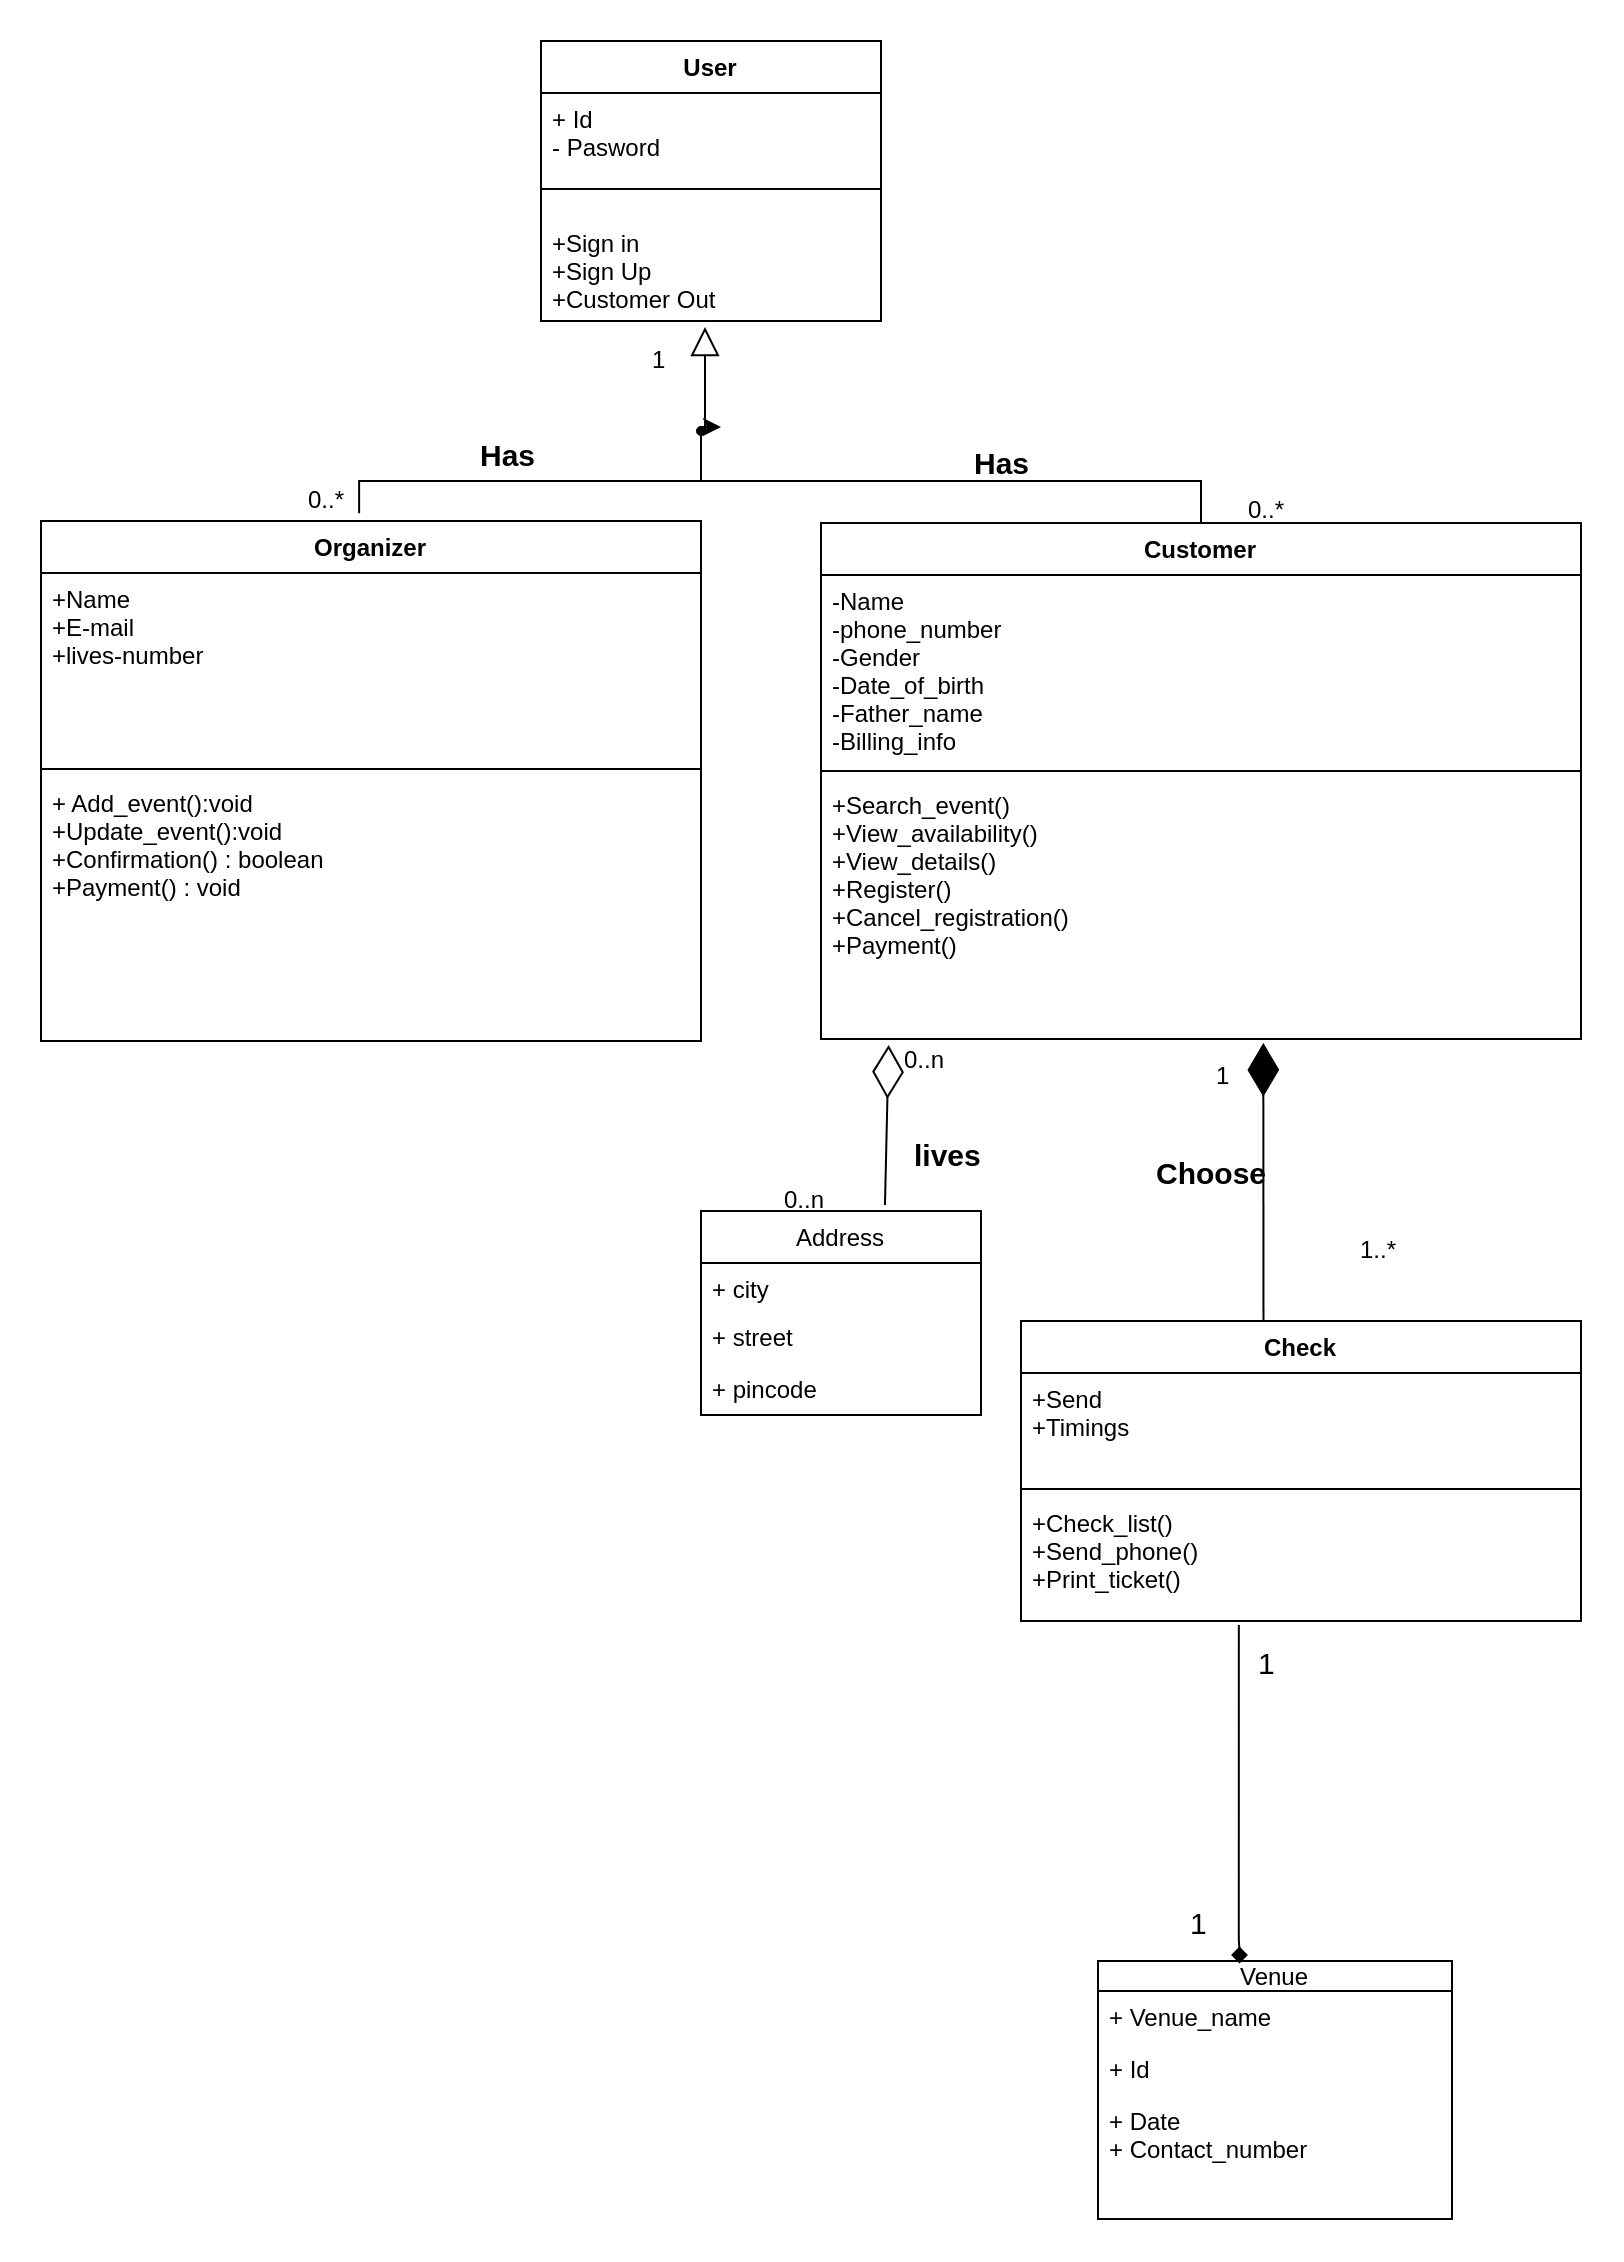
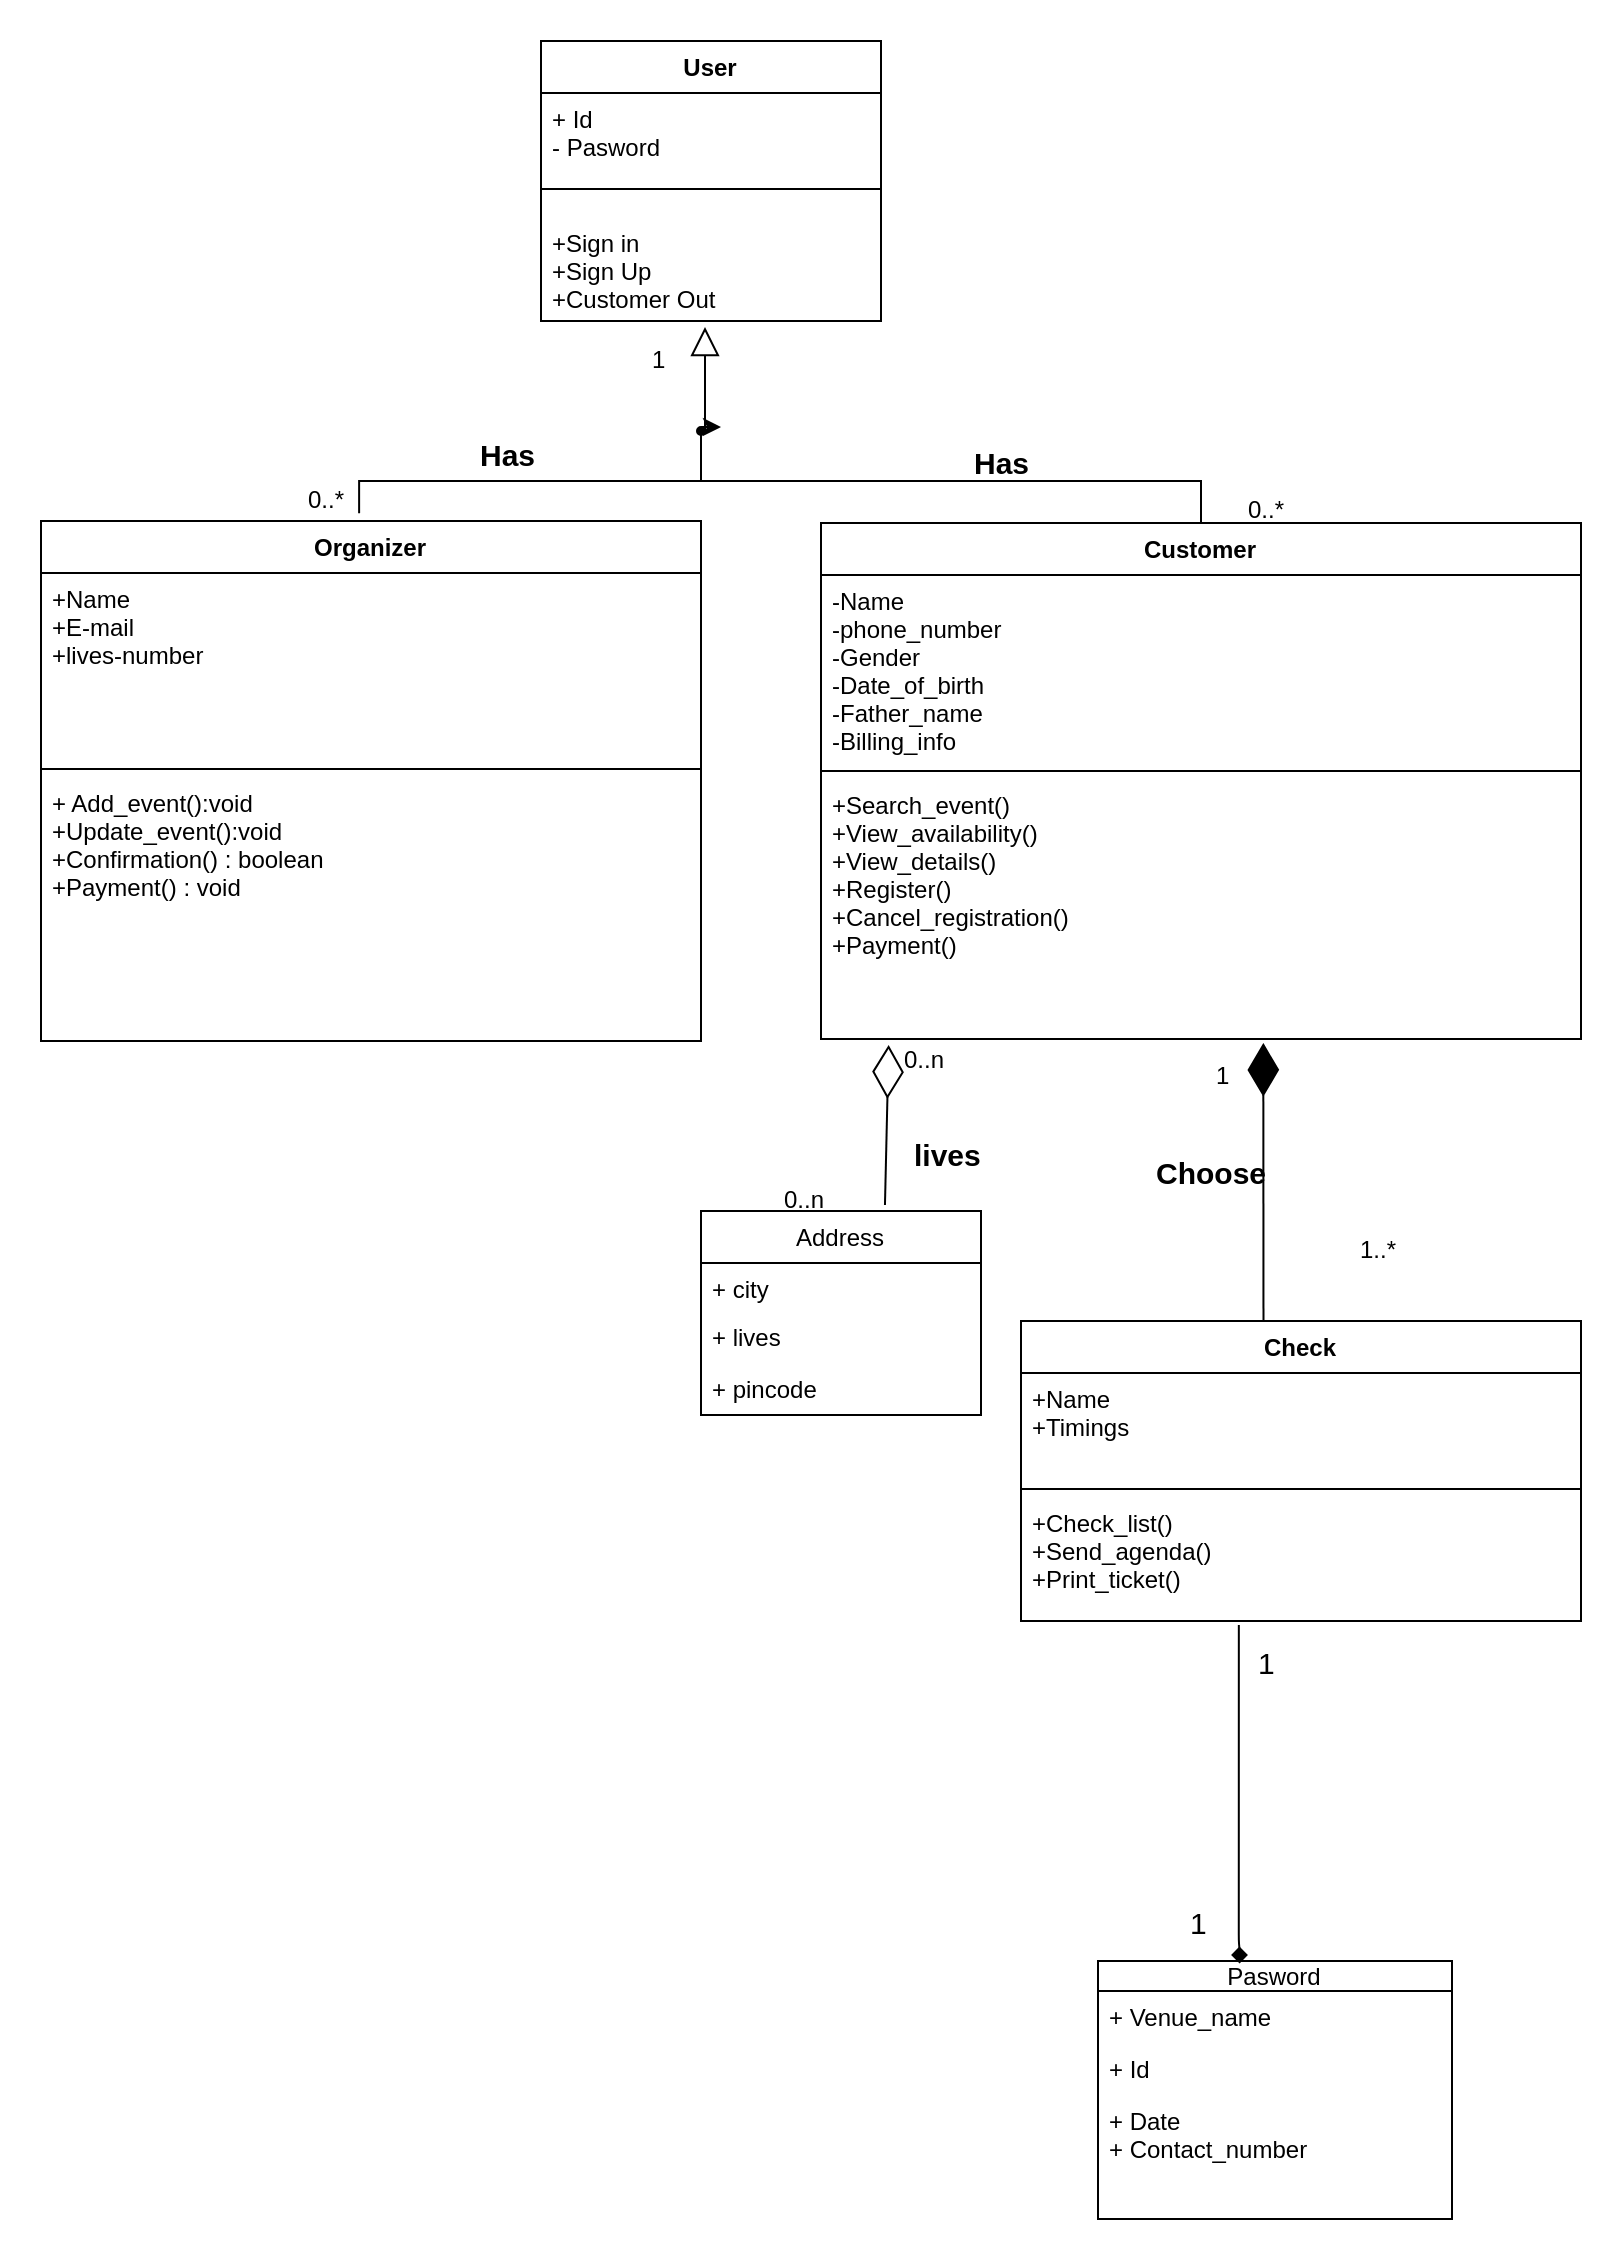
(763, 1338) -> (750, 1338)
(1066, 1400) -> (1066, 1400)
(1113, 1524) -> (1113, 1524)
(1274, 1977) -> (1274, 1977)
